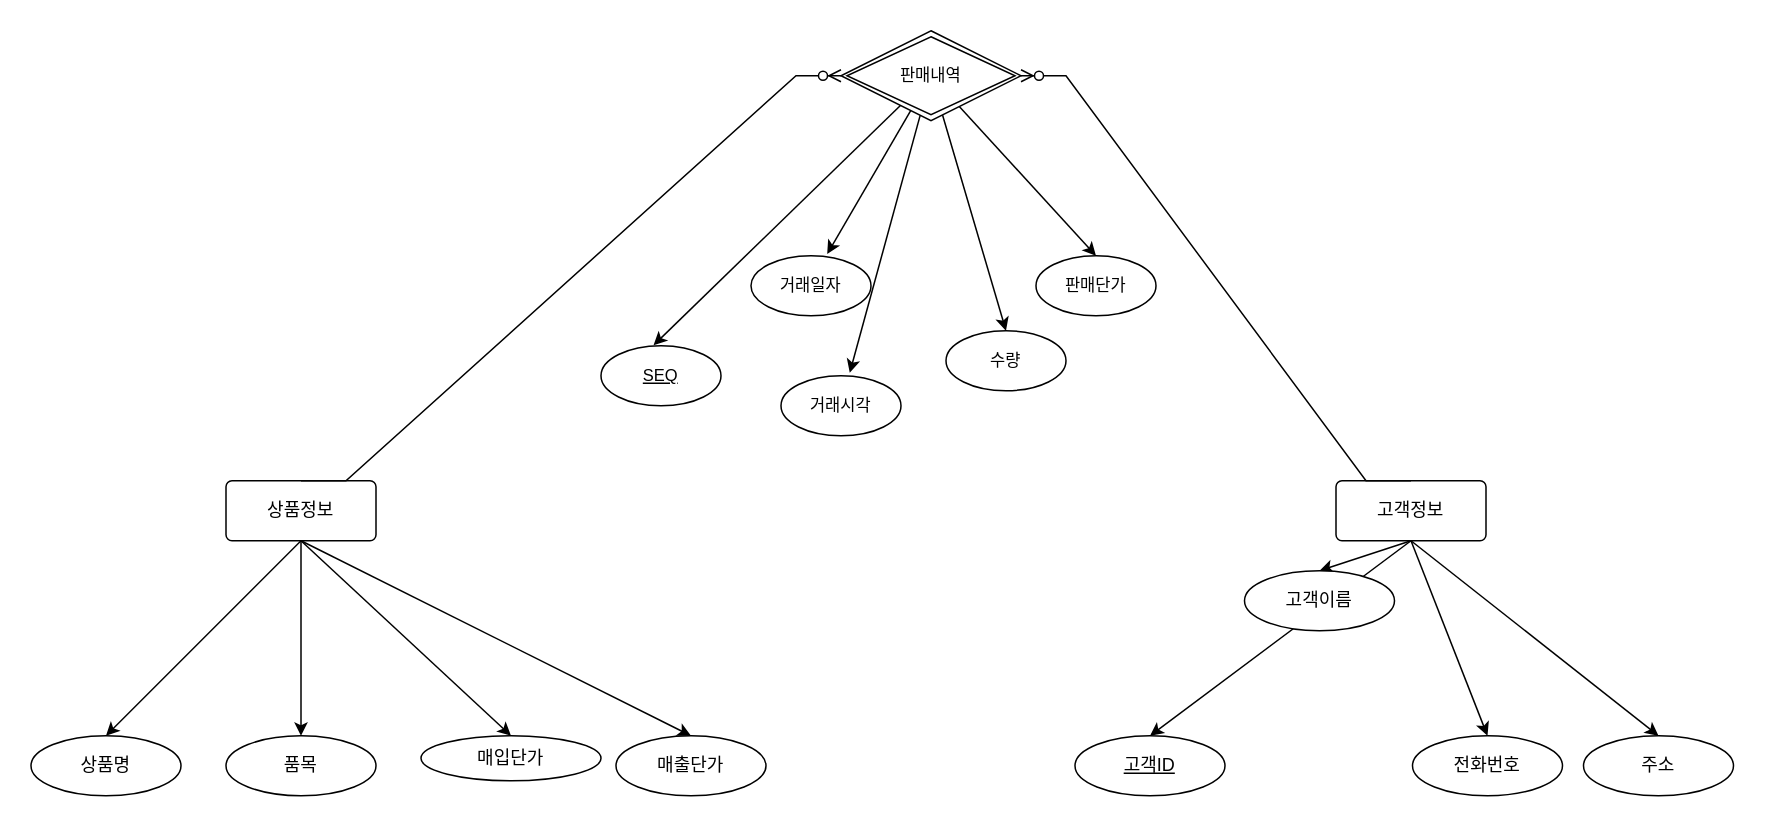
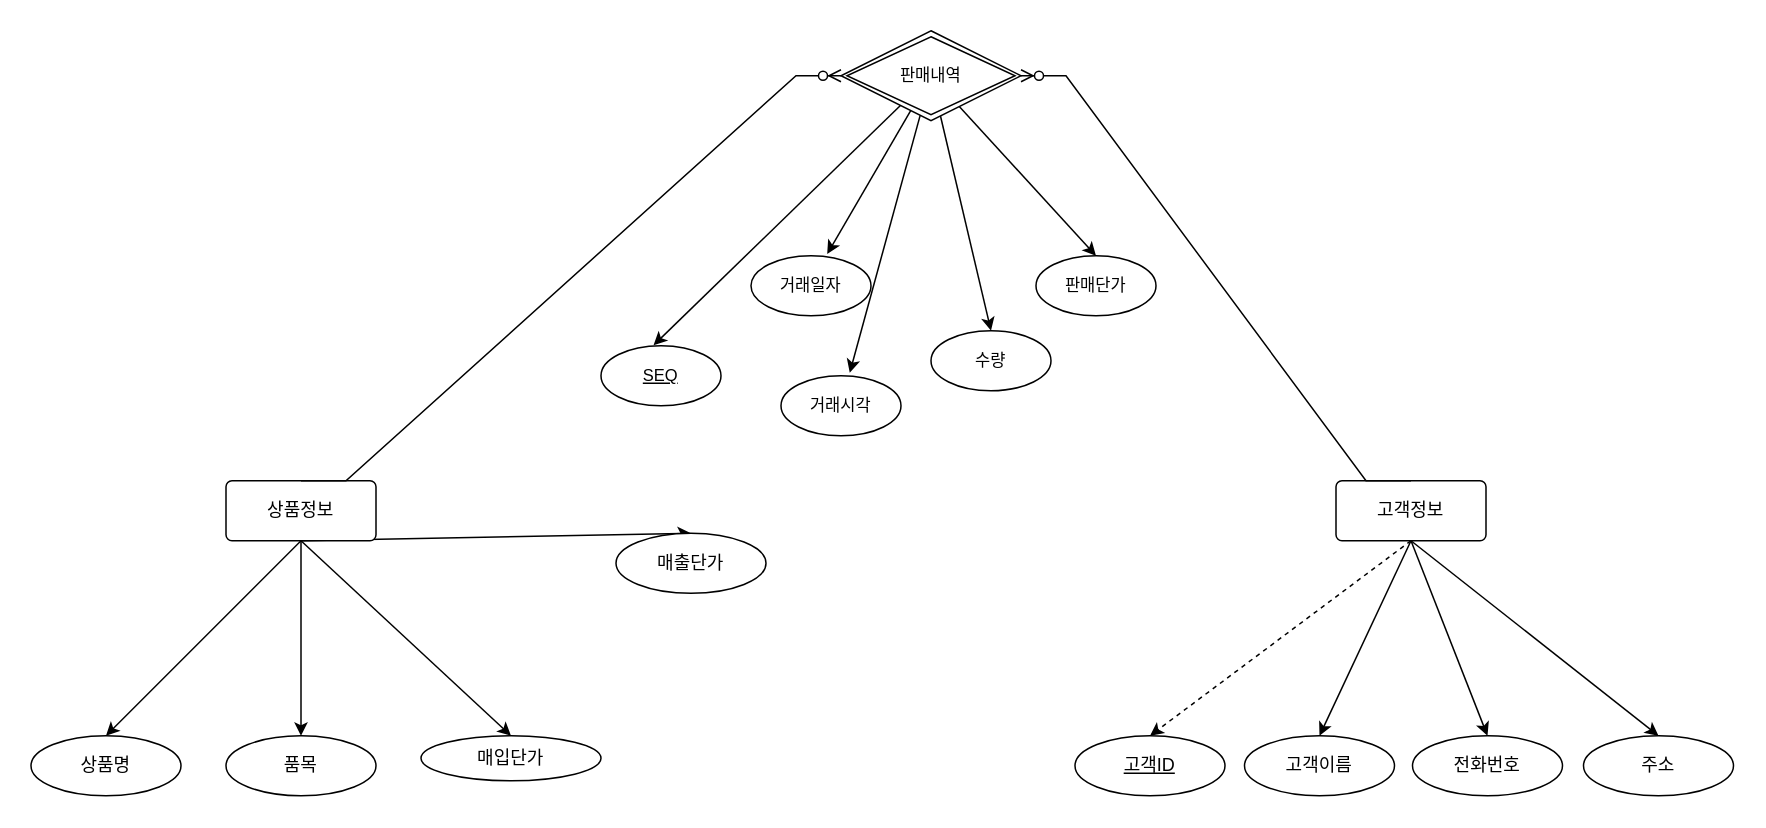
(1006, 361) -> (991, 361)
(1319, 601) -> (1319, 766)
(1282, 637) -> (1282, 637)
(691, 766) -> (691, 563)
